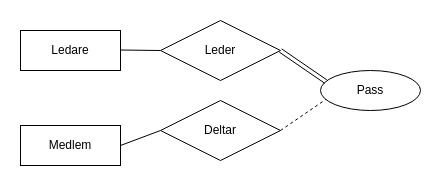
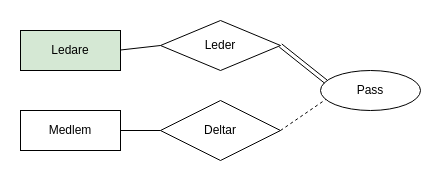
(71, 51) -> (71, 51)
(221, 51) -> (221, 46)
(71, 146) -> (71, 131)
